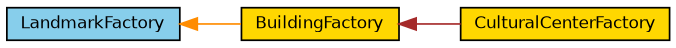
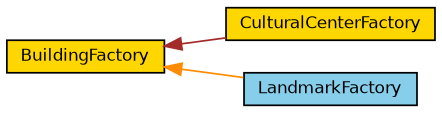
(219, 24) -> (213, 73)
